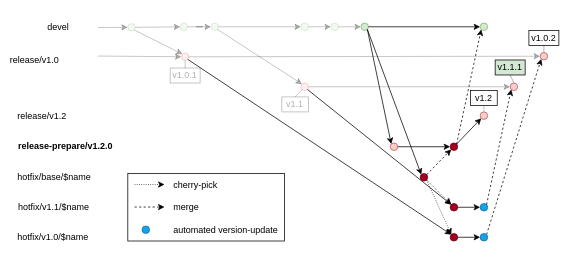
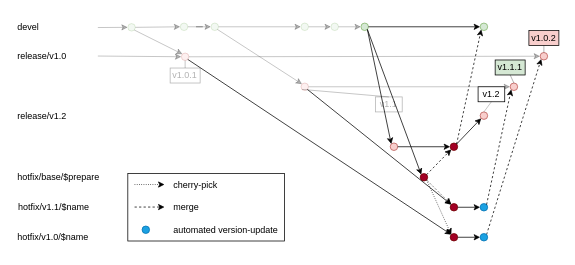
(68, 27) -> (38, 27)
(544, 38) -> (544, 38)
(35, 60) -> (42, 57)
(484, 98) -> (492, 94)
(295, 104) -> (389, 104)
(103, 147) -> none
(59, 177) -> (67, 177)
